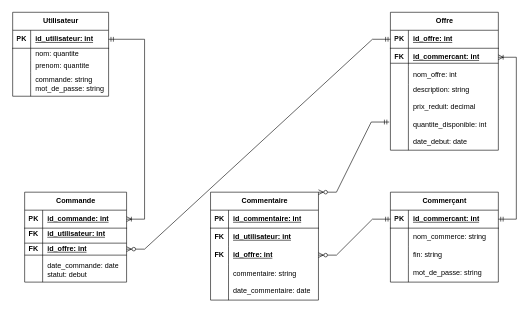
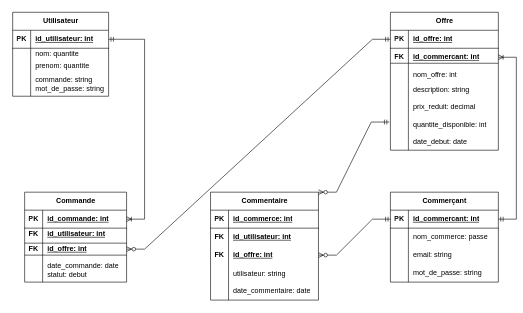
(267, 219) -> (262, 219)
(451, 237) -> (450, 237)
(432, 255) -> (435, 255)
(275, 282) -> (275, 282)
